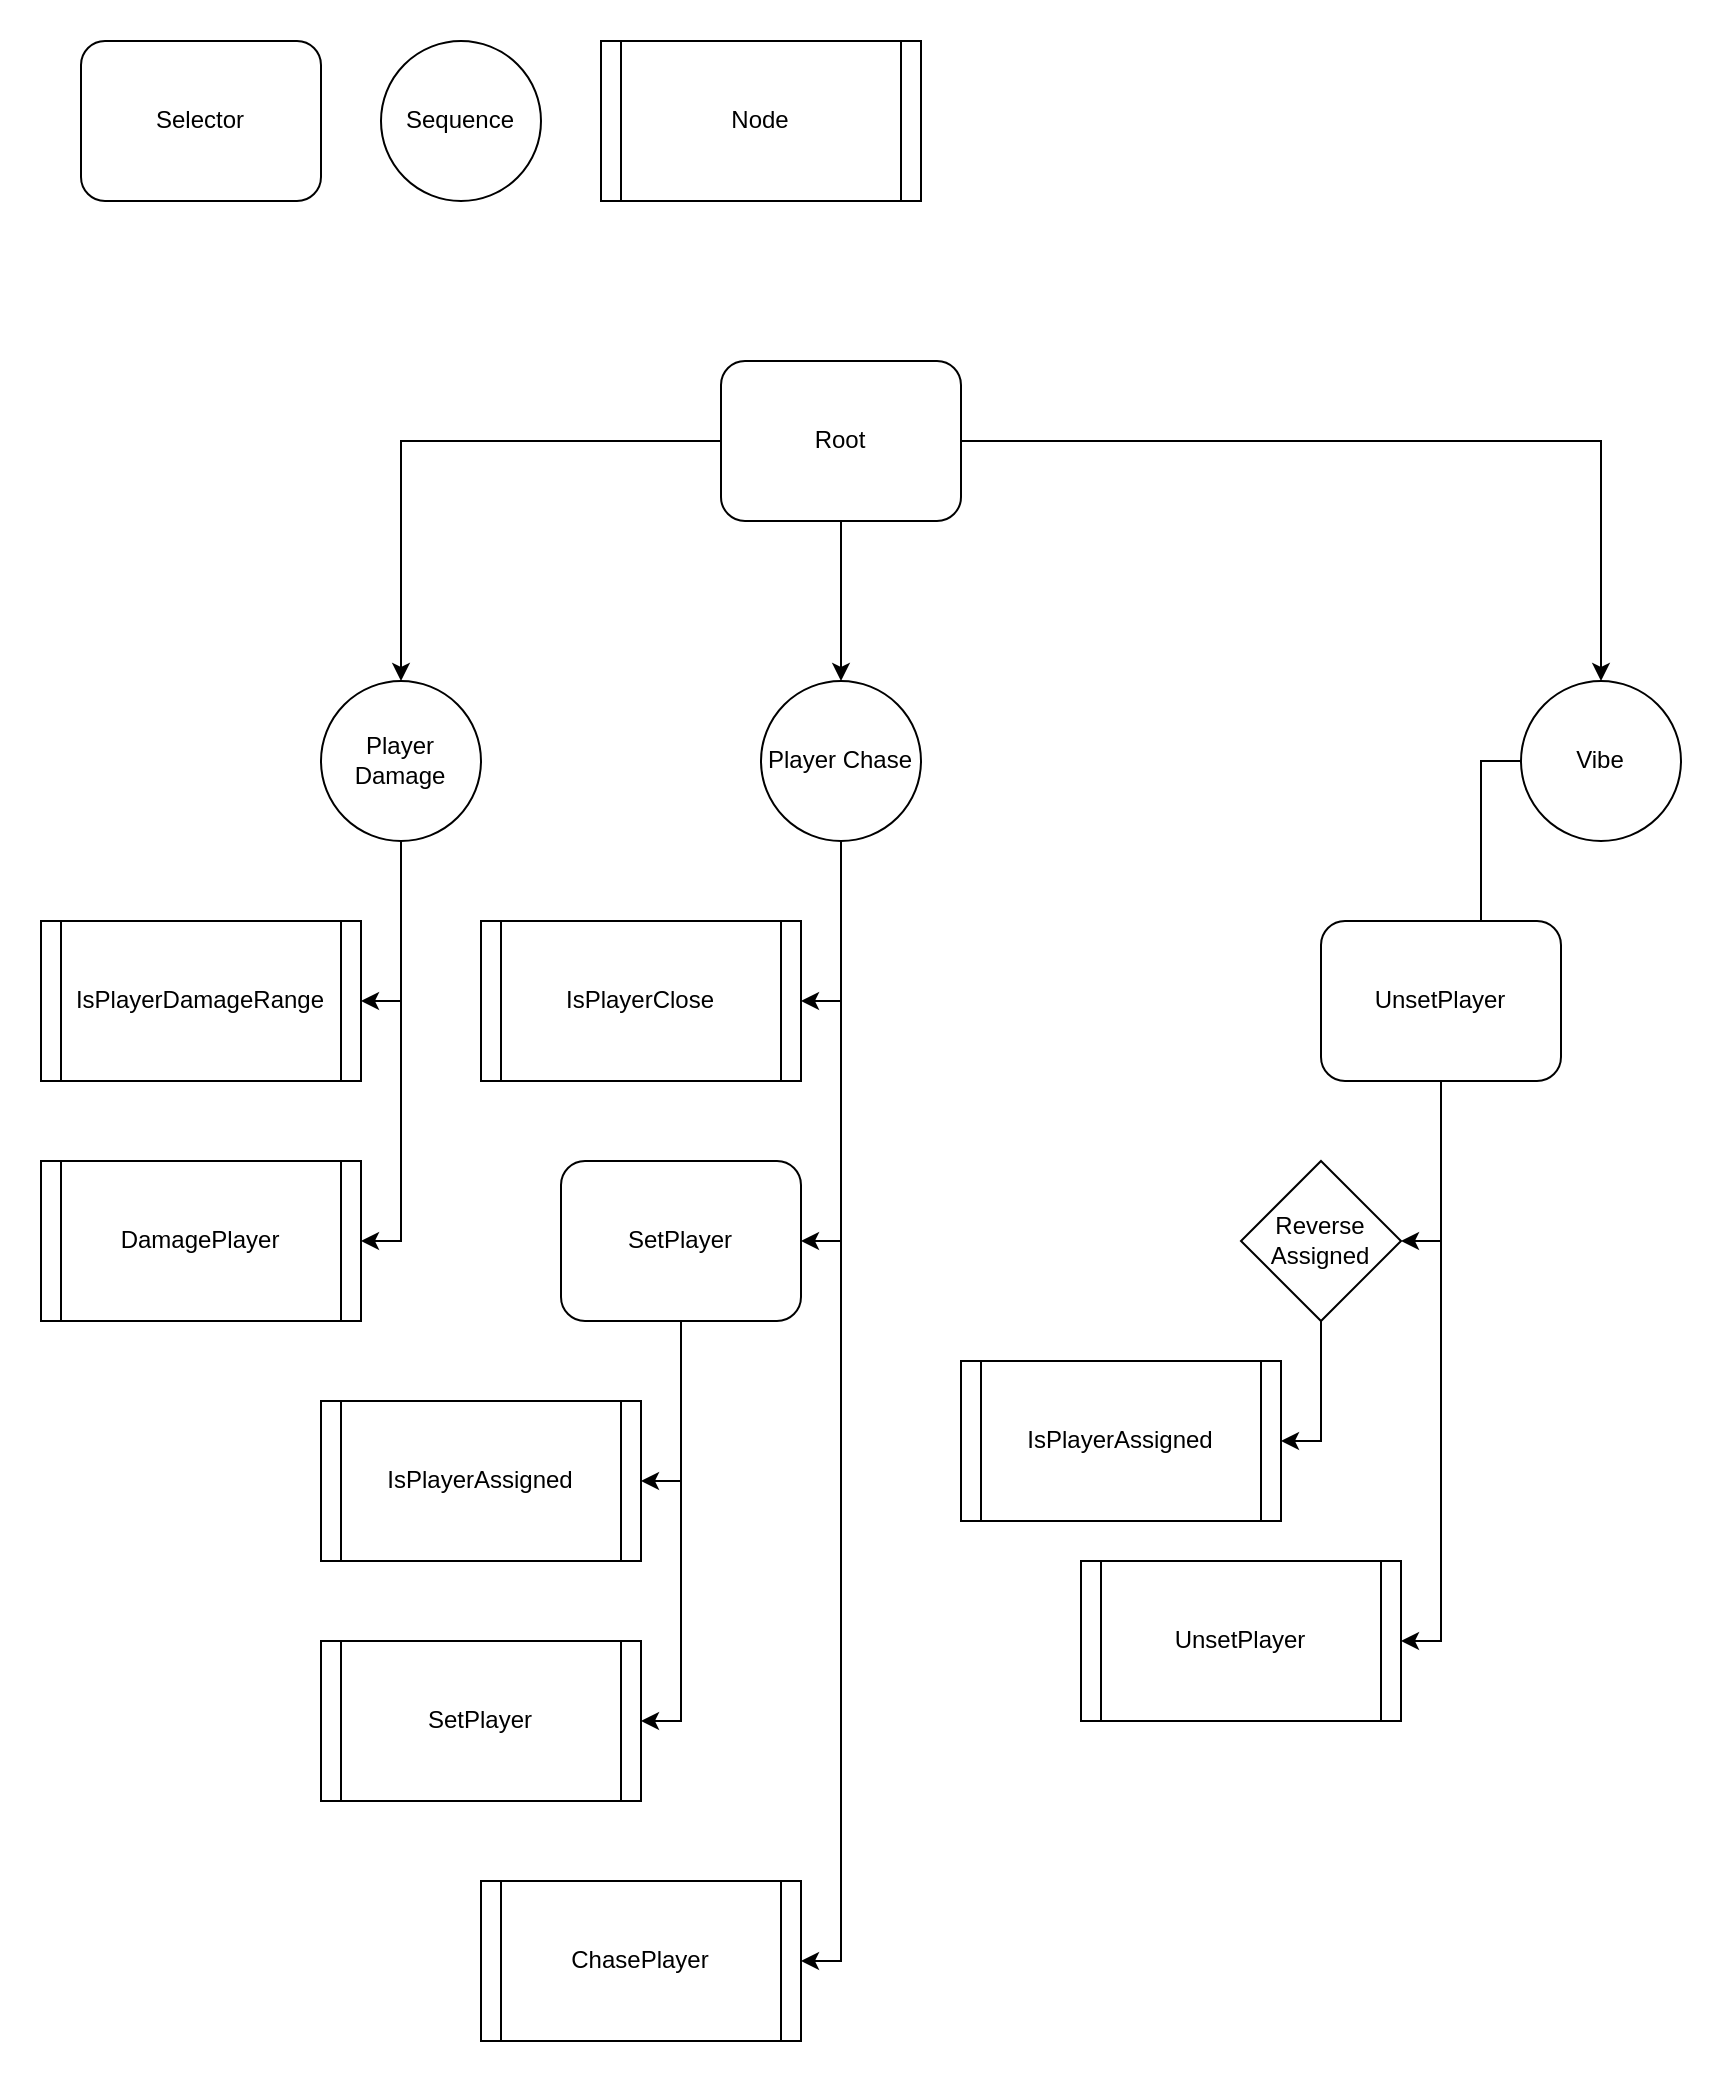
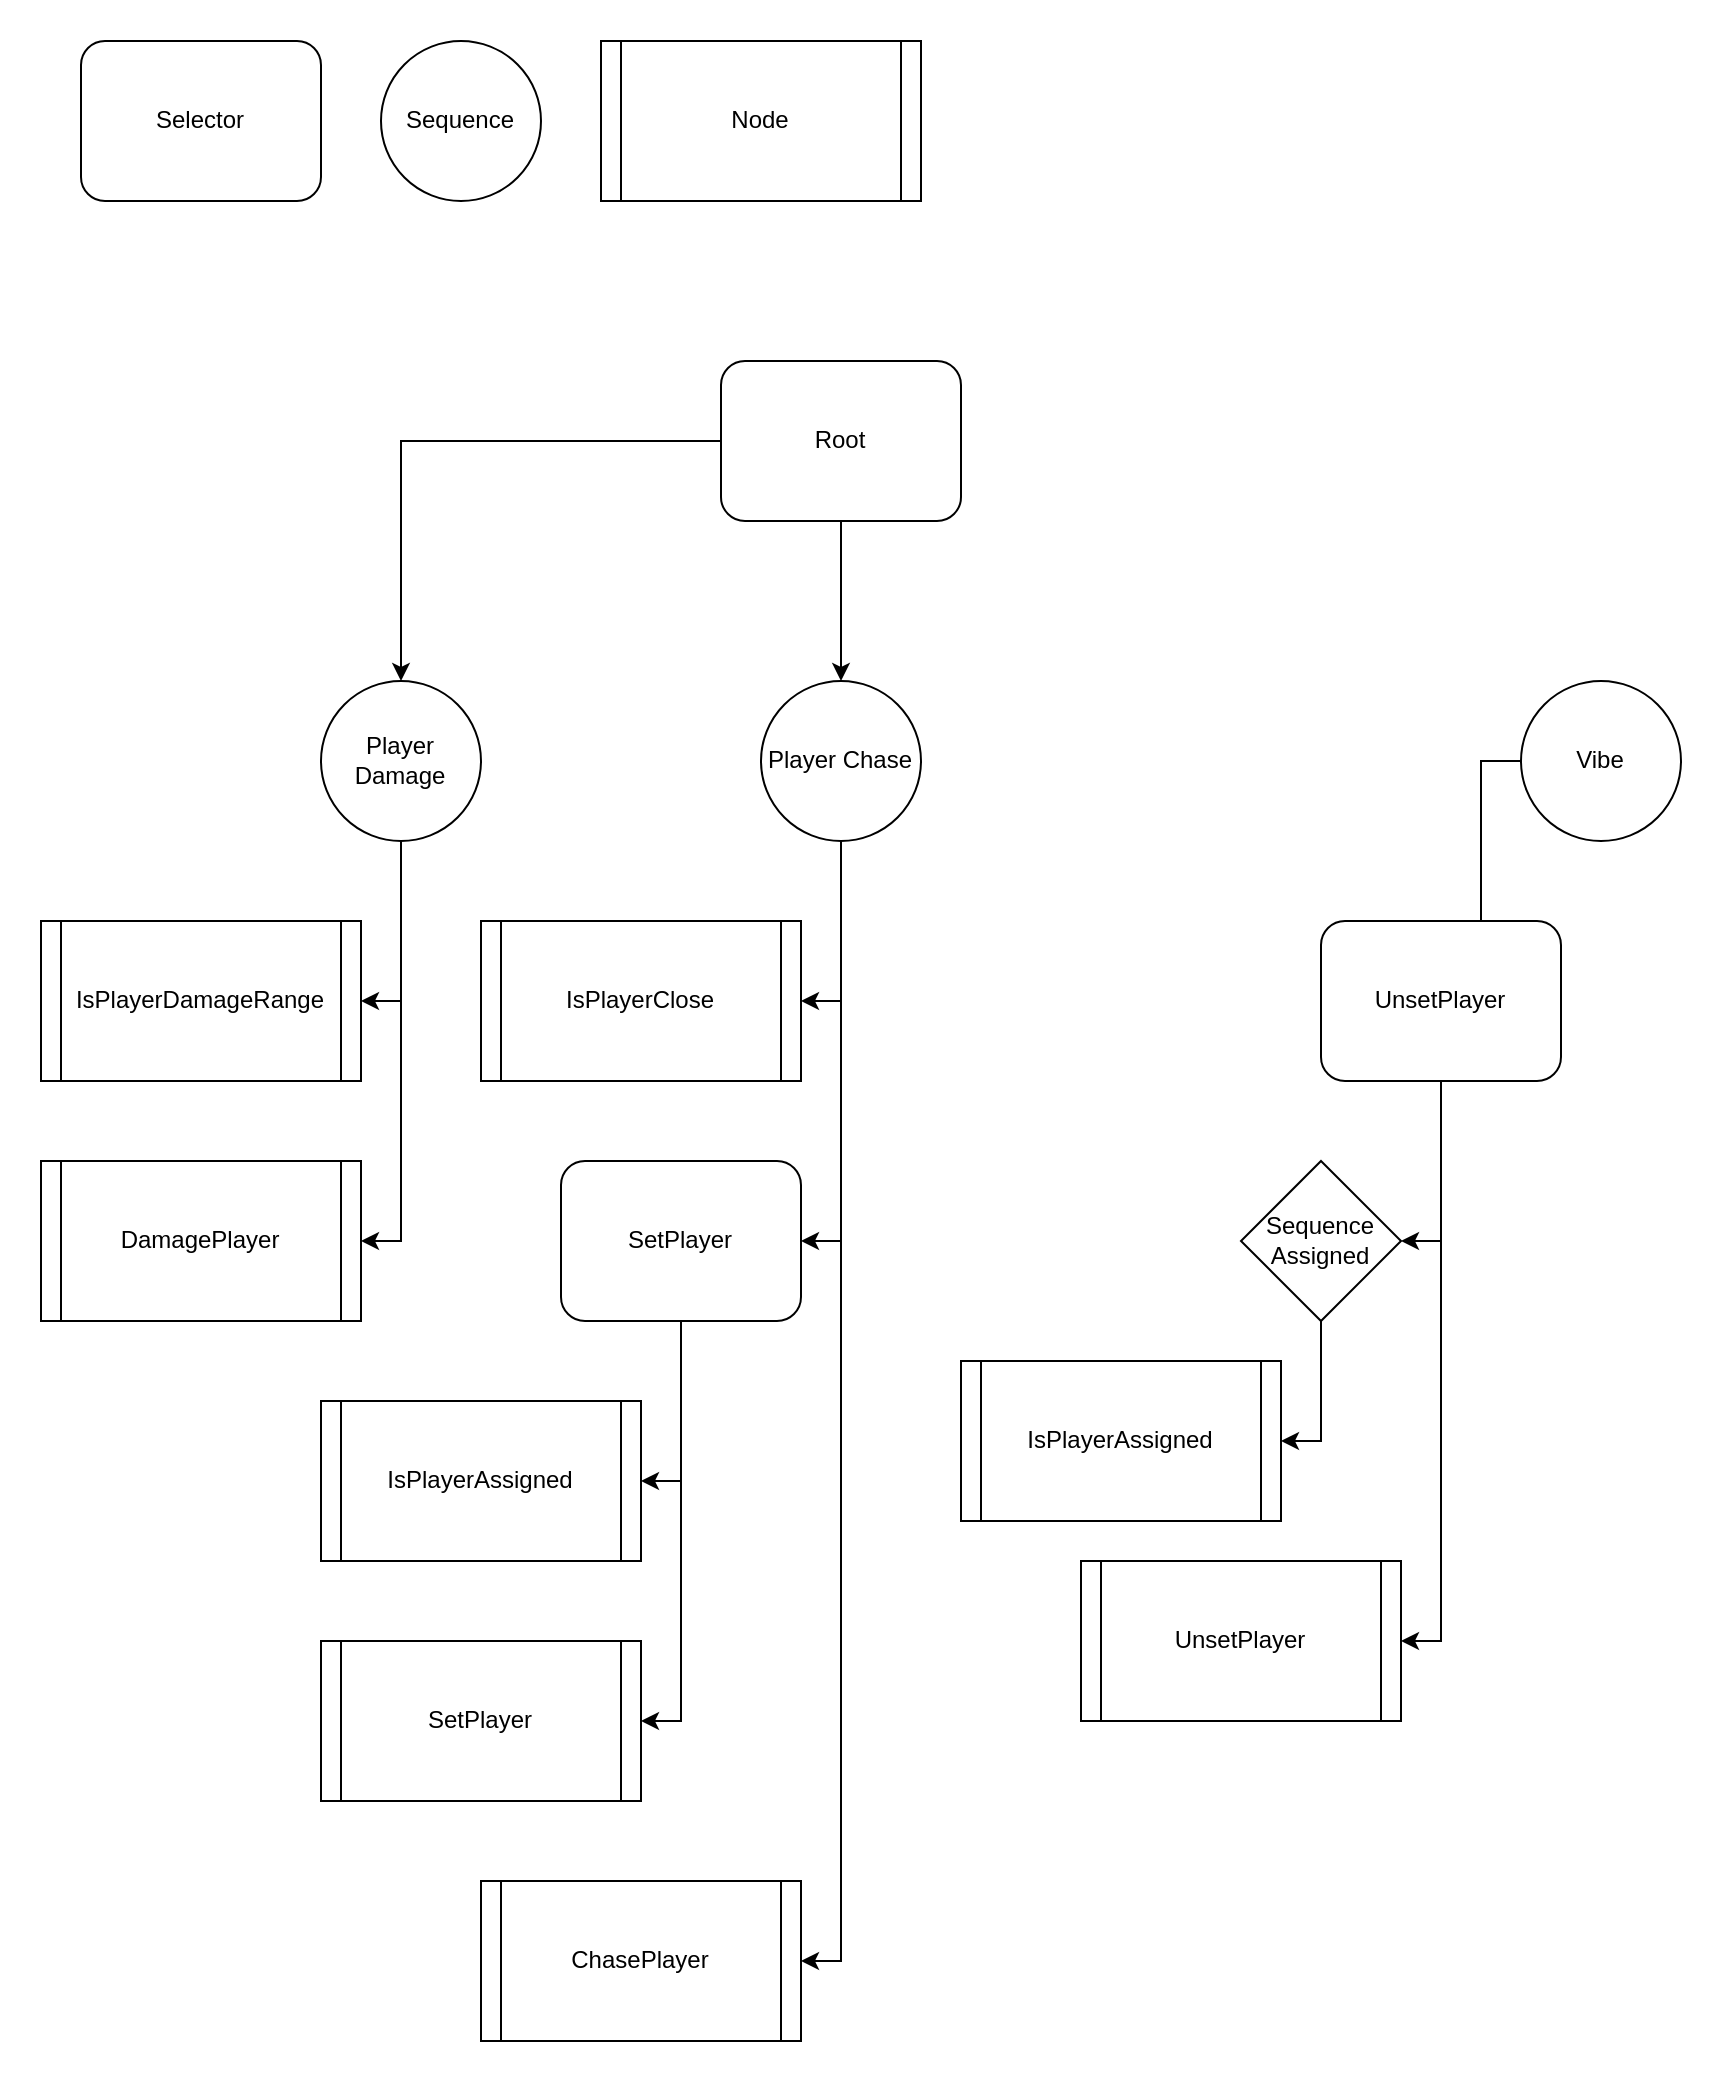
(1394, 441) -> none
(1321, 1241) -> (1321, 1241)
